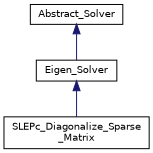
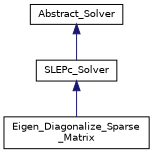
(77, 71) -> (77, 71)
(77, 133) -> (77, 133)
